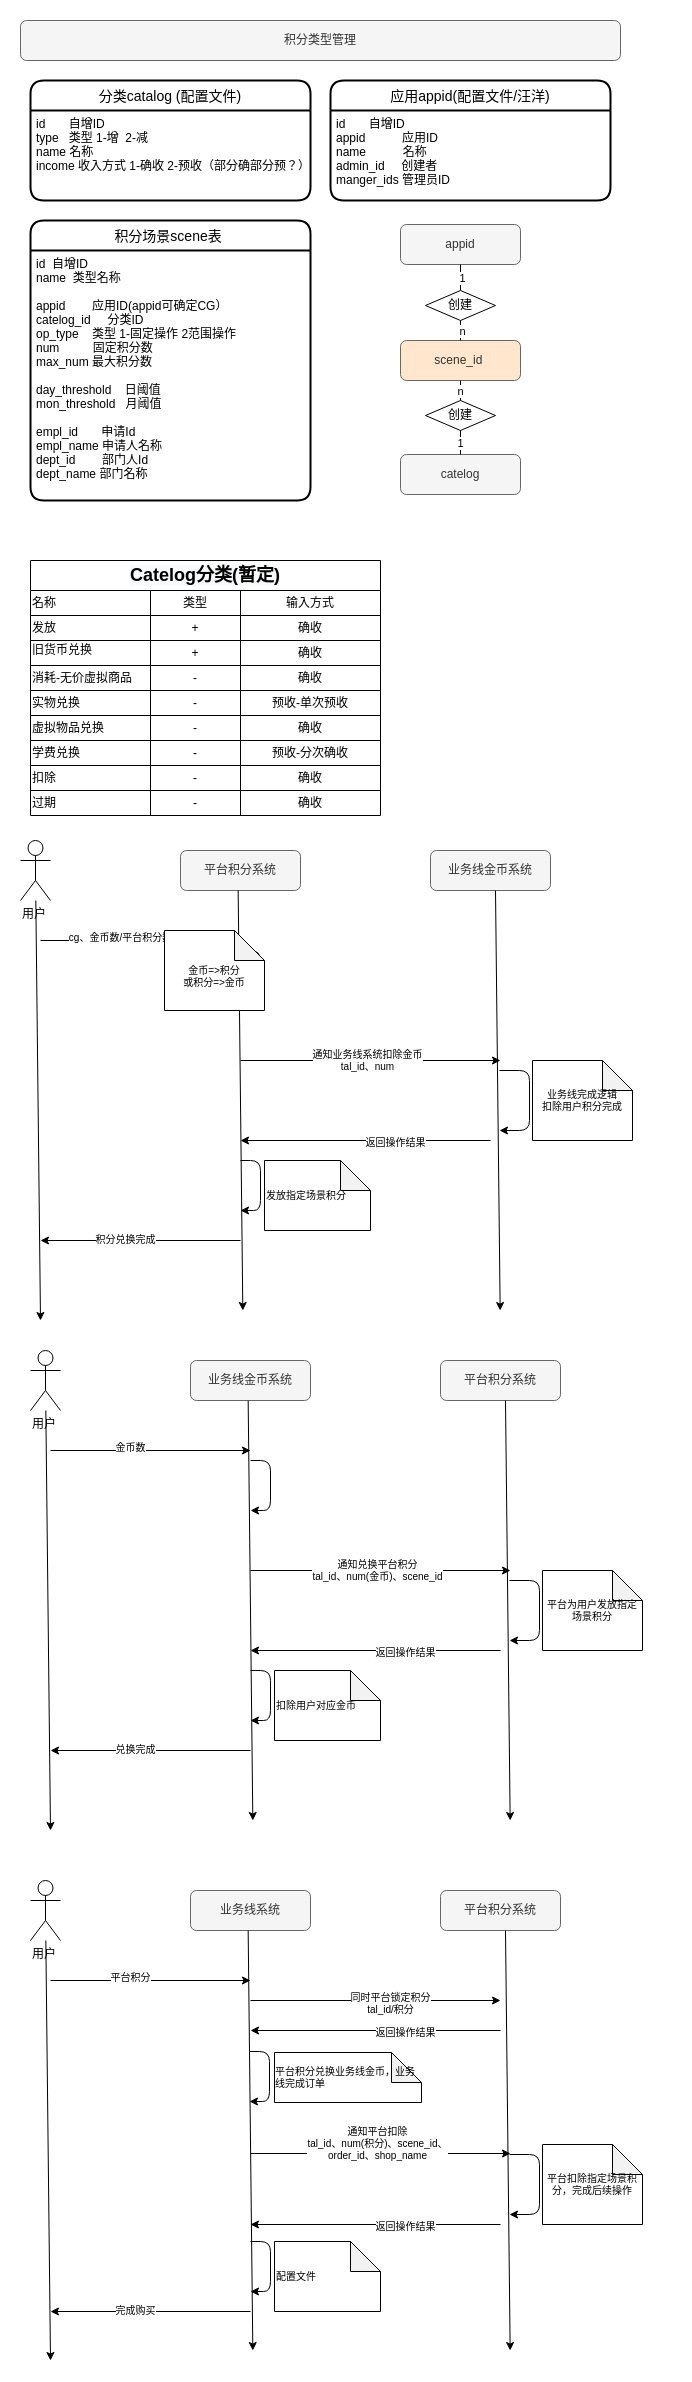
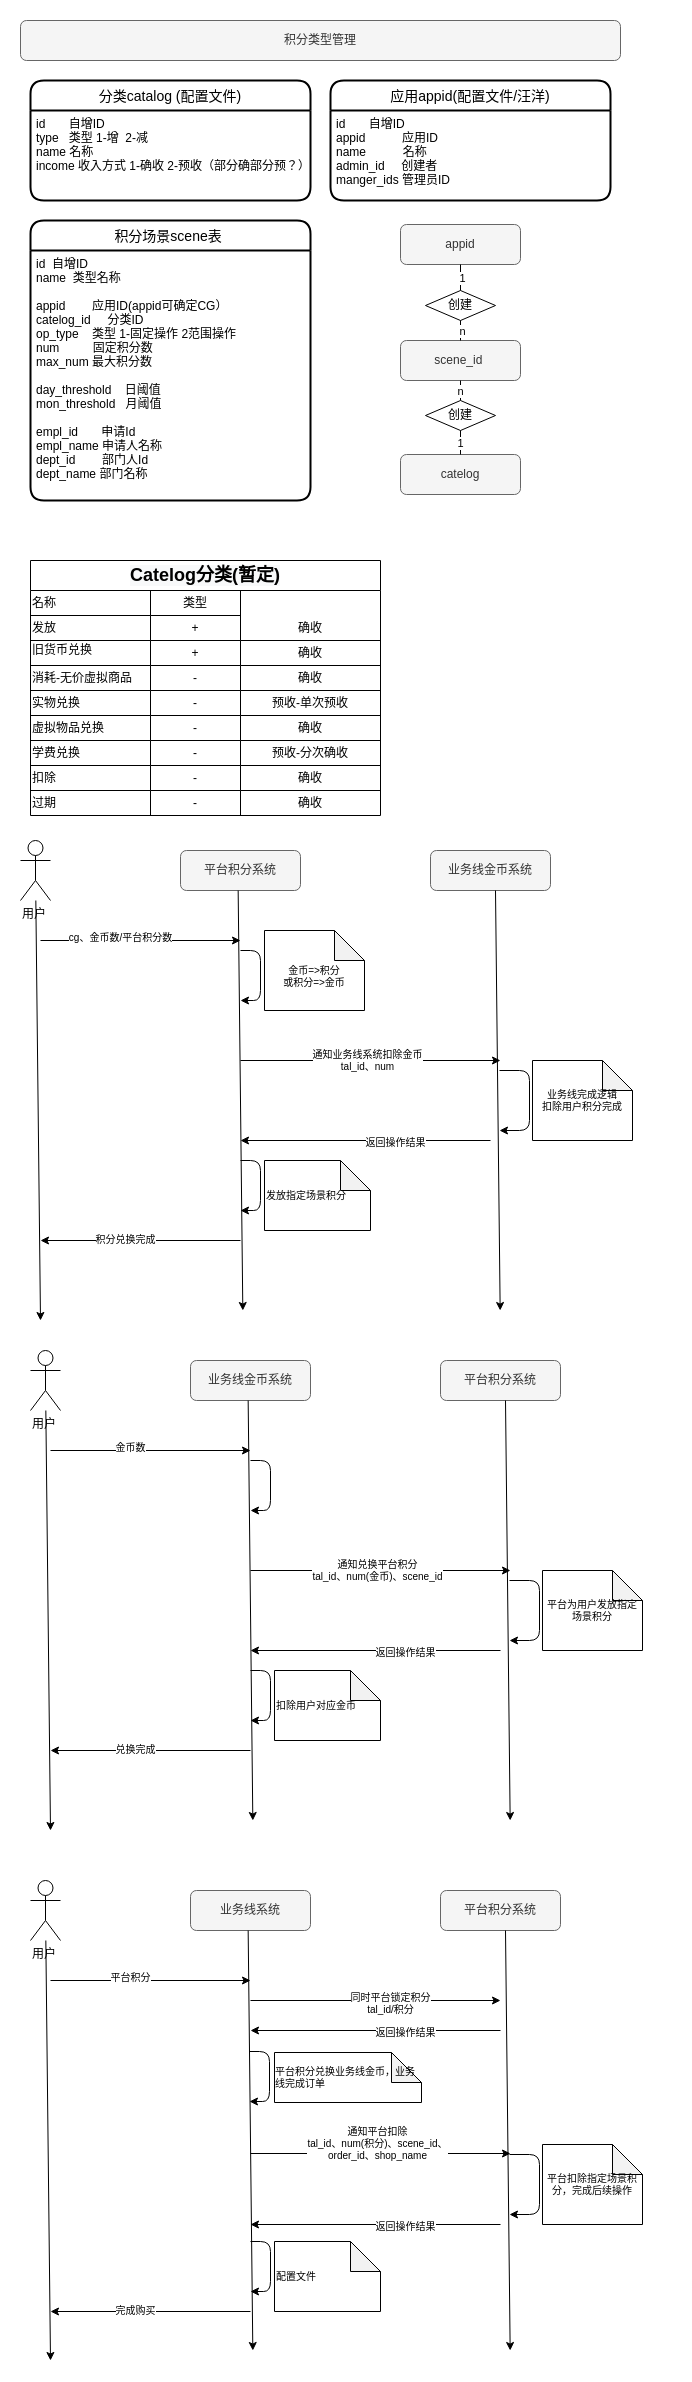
(461, 361) -> (461, 361)
(311, 603) -> none
(215, 971) -> (315, 971)
